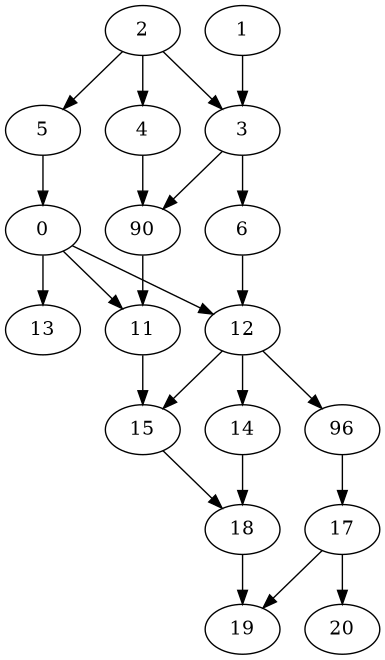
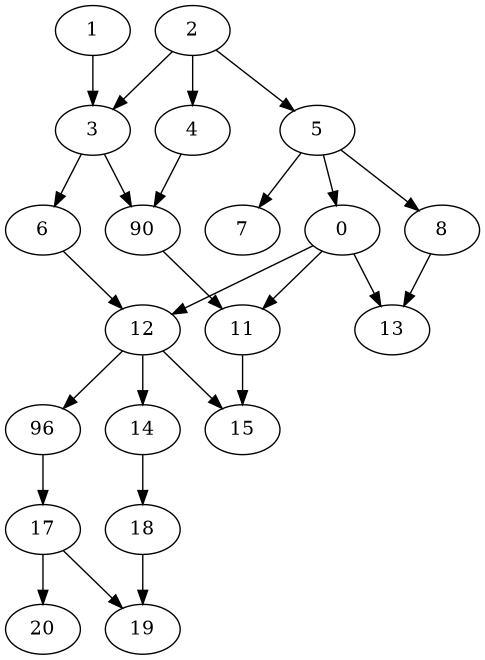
none -> (243, 230)
none -> (442, 230)
(188, 475) -> none
